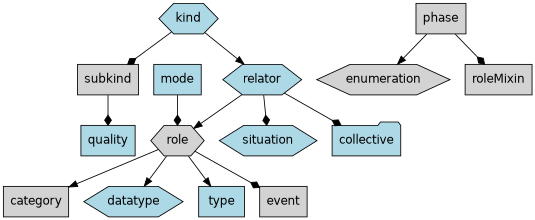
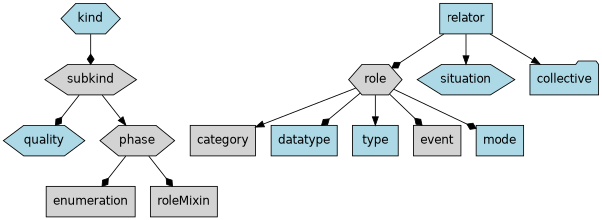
(441, 19) -> (137, 141)
(221, 46) -> none
(415, 46) -> (117, 167)
(108, 80) -> (91, 80)
(262, 80) -> (466, 19)
(383, 80) -> (91, 202)
(177, 105) -> (430, 107)
(265, 105) -> (466, 45)
none -> (111, 107)
(308, 107) -> (511, 47)
(221, 109) -> (422, 48)
(108, 141) -> (44, 141)
(158, 168) -> (345, 106)
(133, 202) -> (304, 141)
